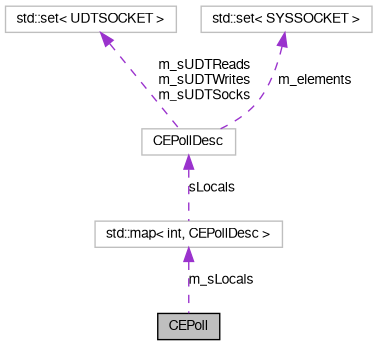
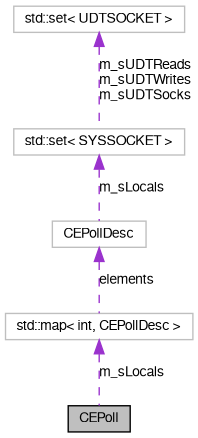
(316, 81) -> (132, 188)
(144, 86) -> (99, 88)
(212, 188) -> (127, 280)
